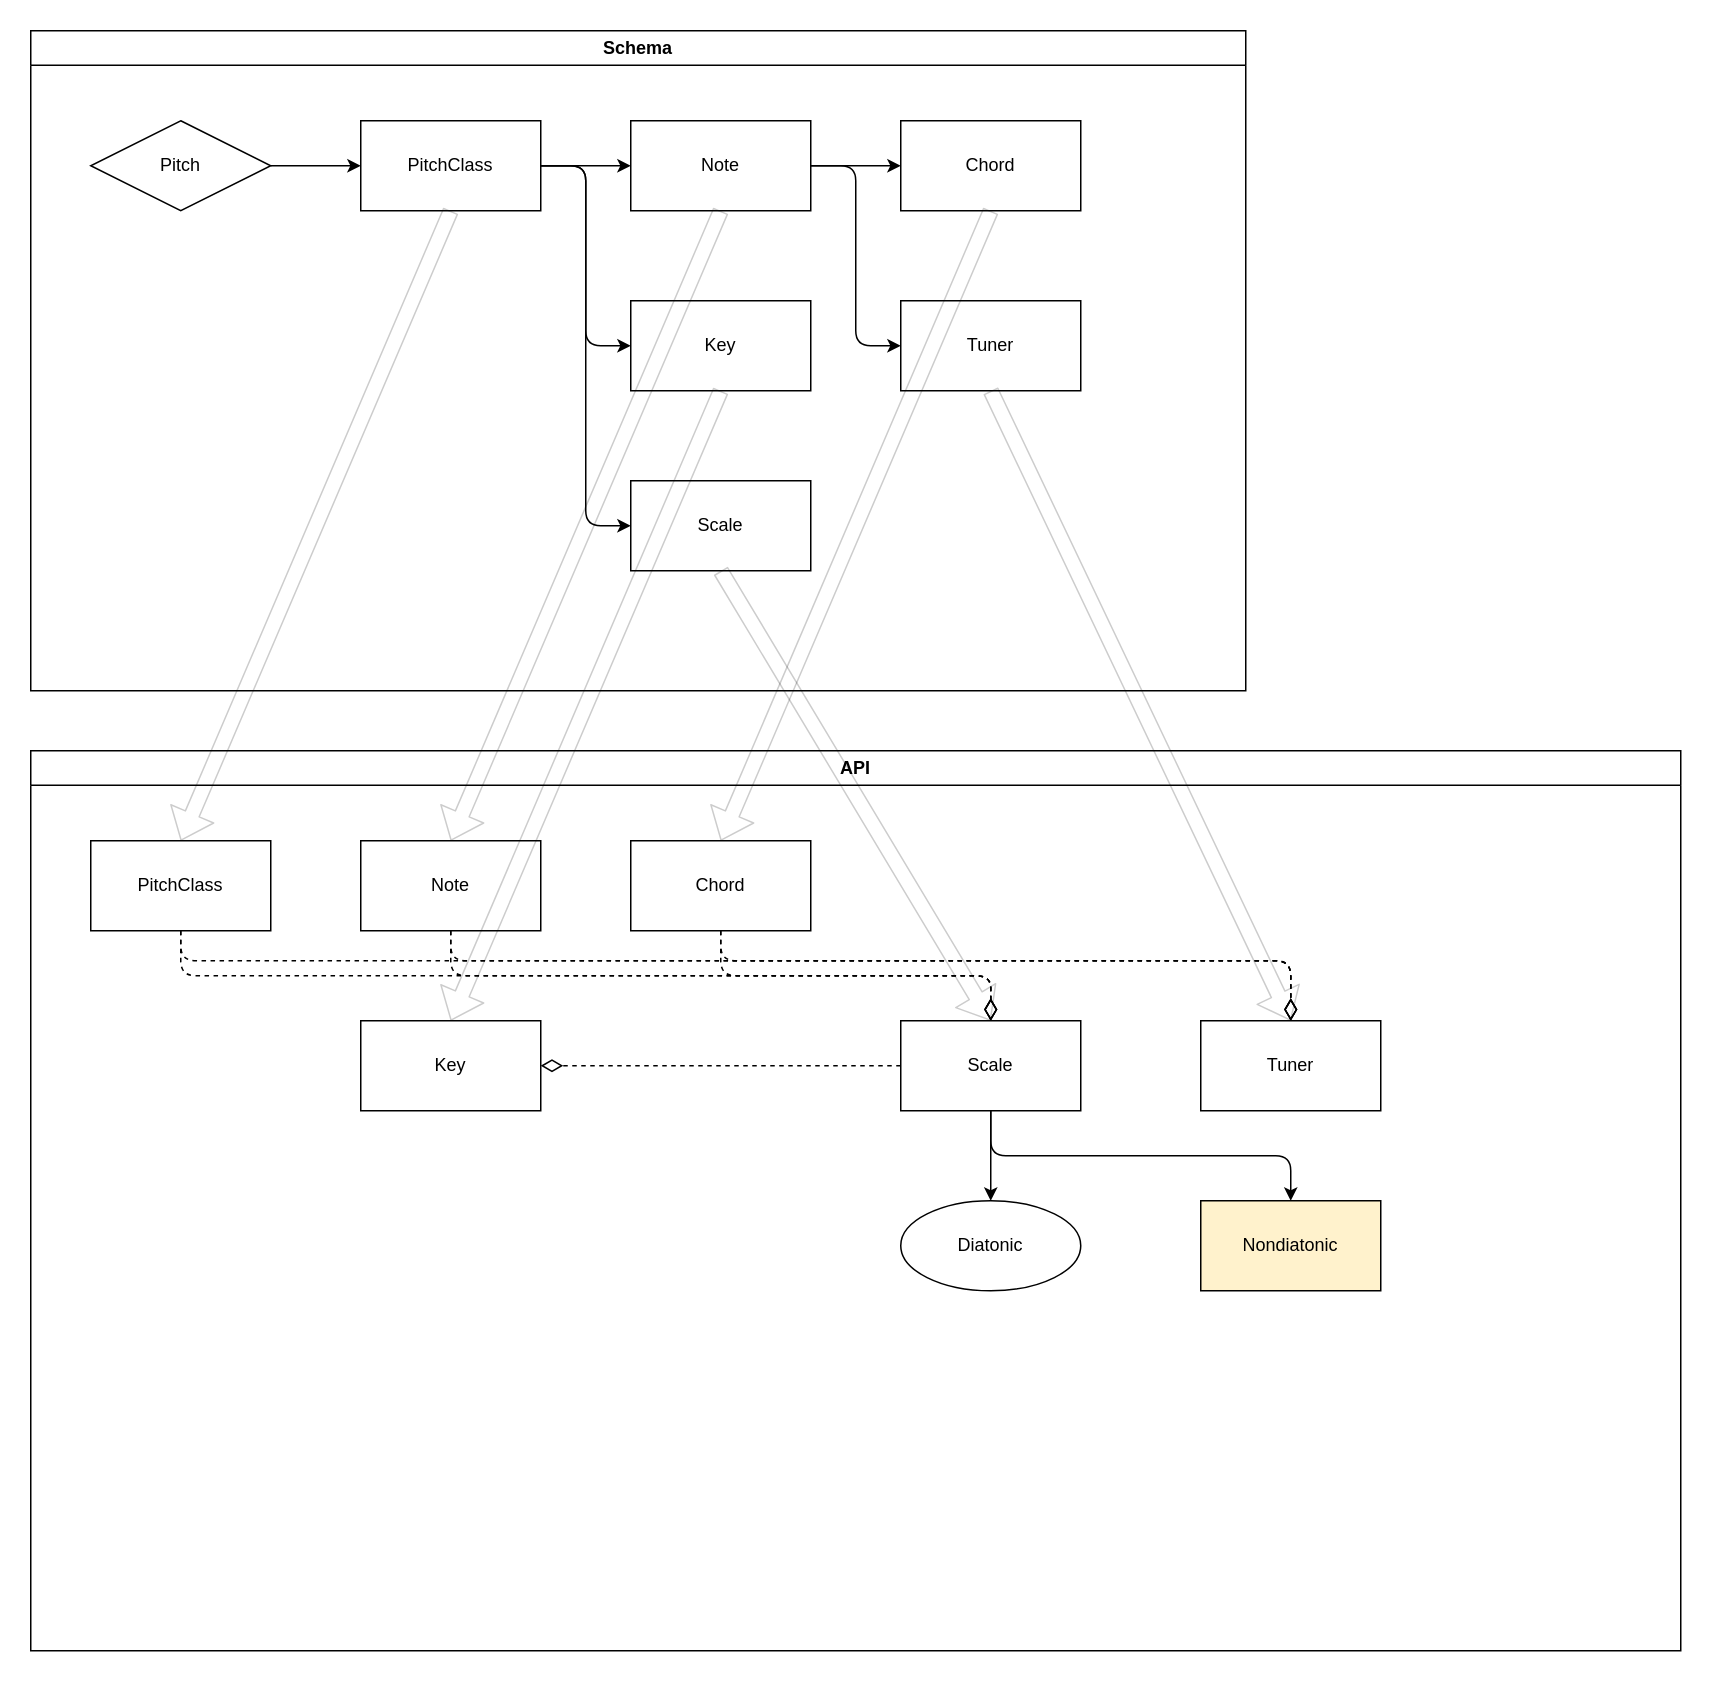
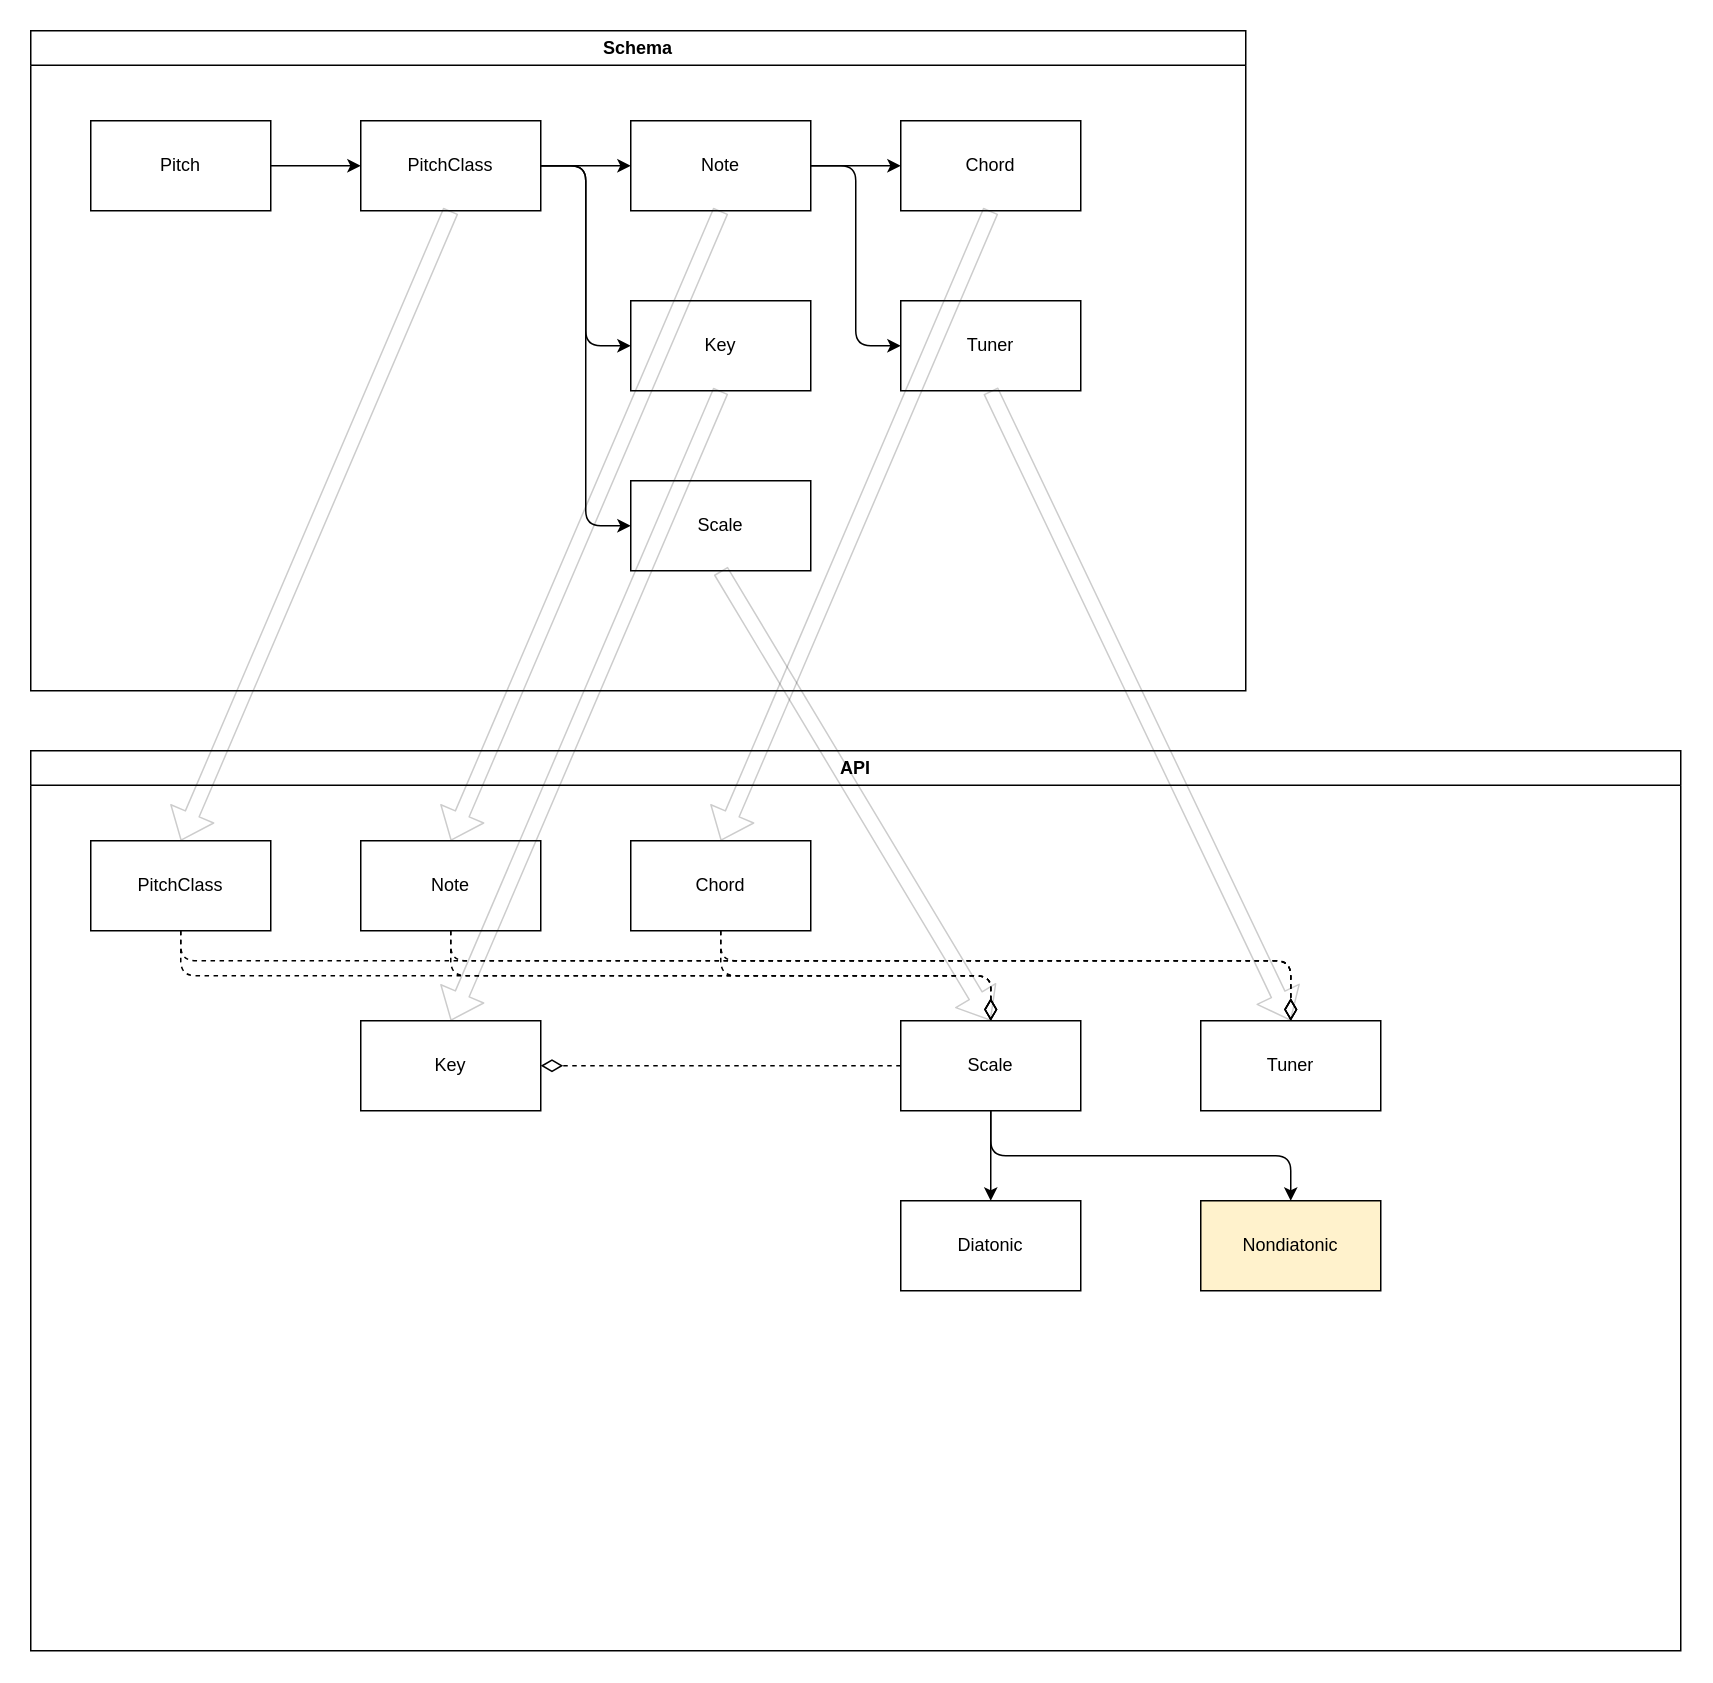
(181, 166) -> (181, 166)
(991, 1246) -> (991, 1246)
